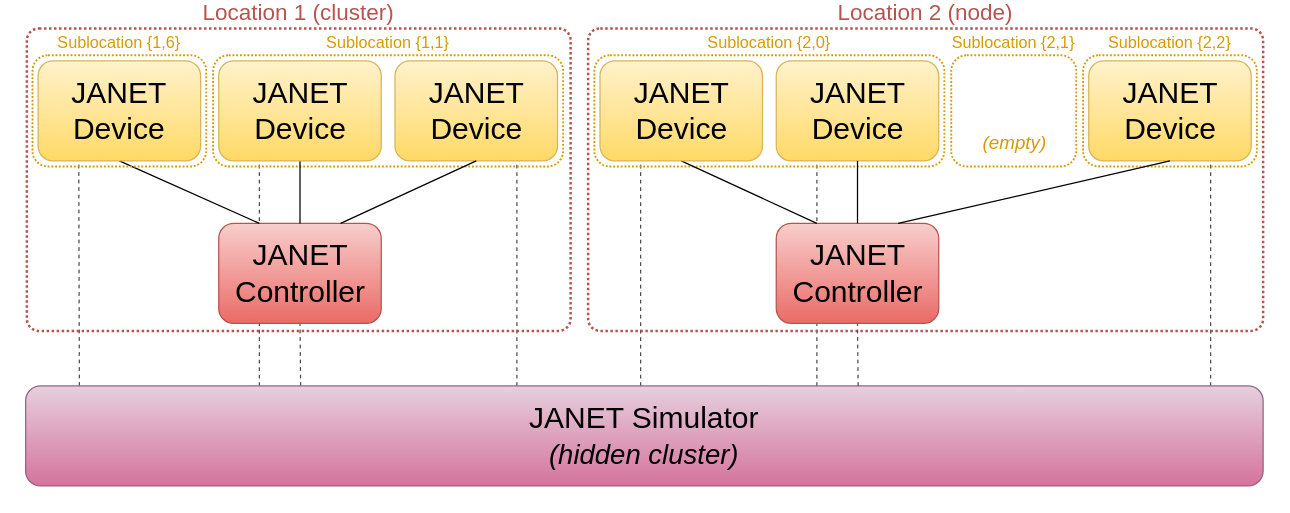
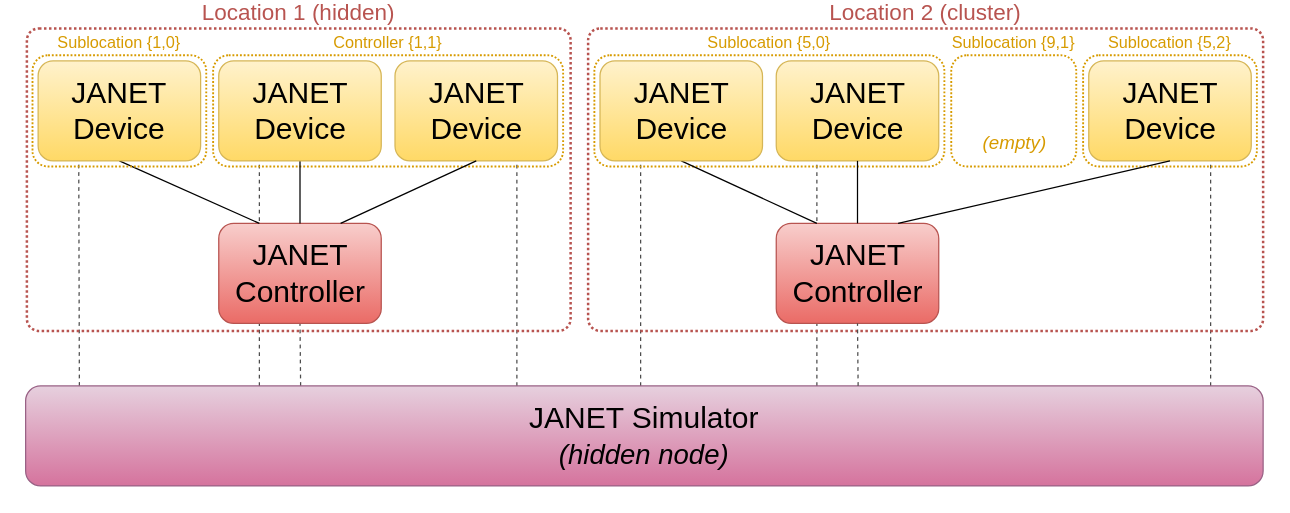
(298, 13) -> (298, 13)
(925, 13) -> (925, 13)
(119, 43) -> (119, 43)
(388, 43) -> (388, 43)
(769, 43) -> (769, 43)
(1013, 43) -> (1013, 43)
(1169, 43) -> (1169, 43)
(644, 436) -> (644, 436)
